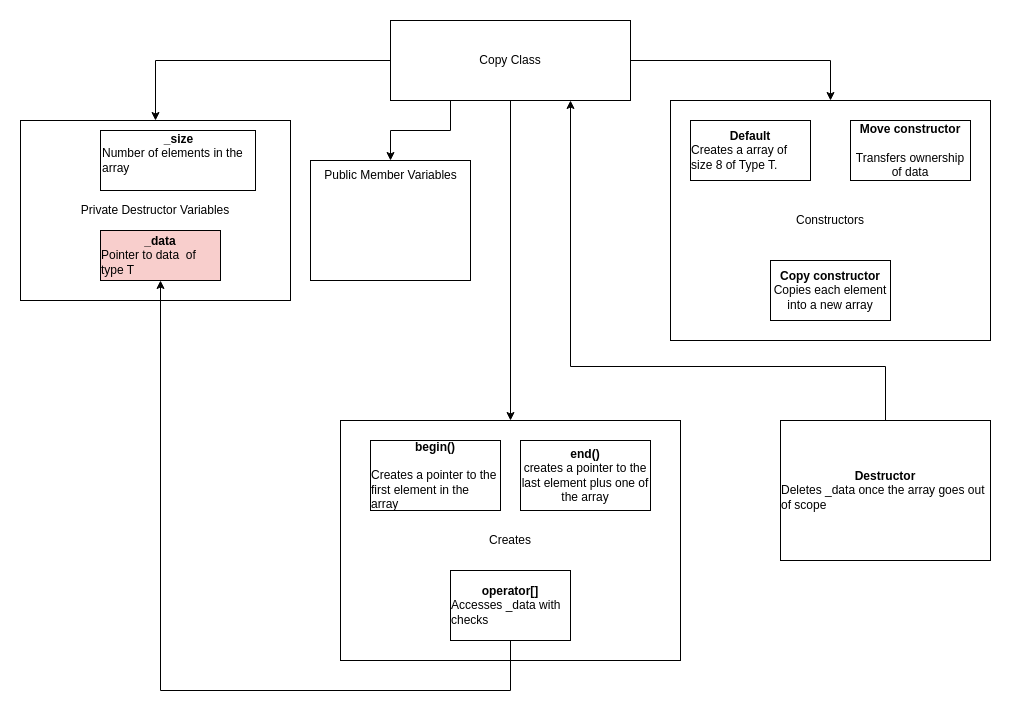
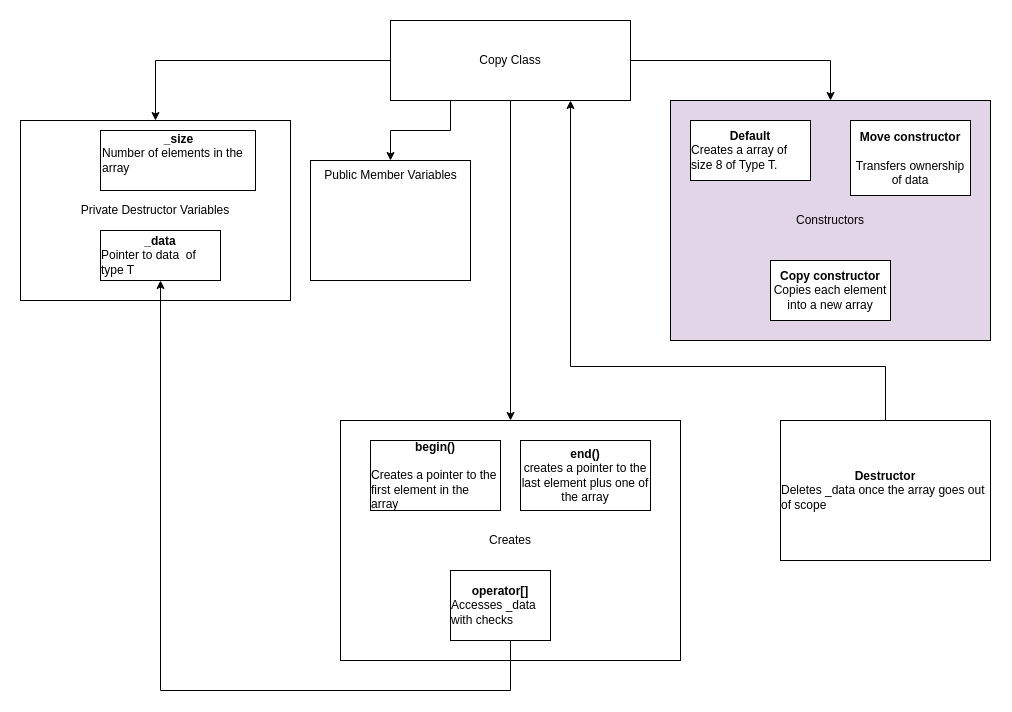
(911, 151) -> (911, 158)
(831, 221) -> (831, 221)
(161, 256) -> (161, 256)
(511, 606) -> (501, 606)
